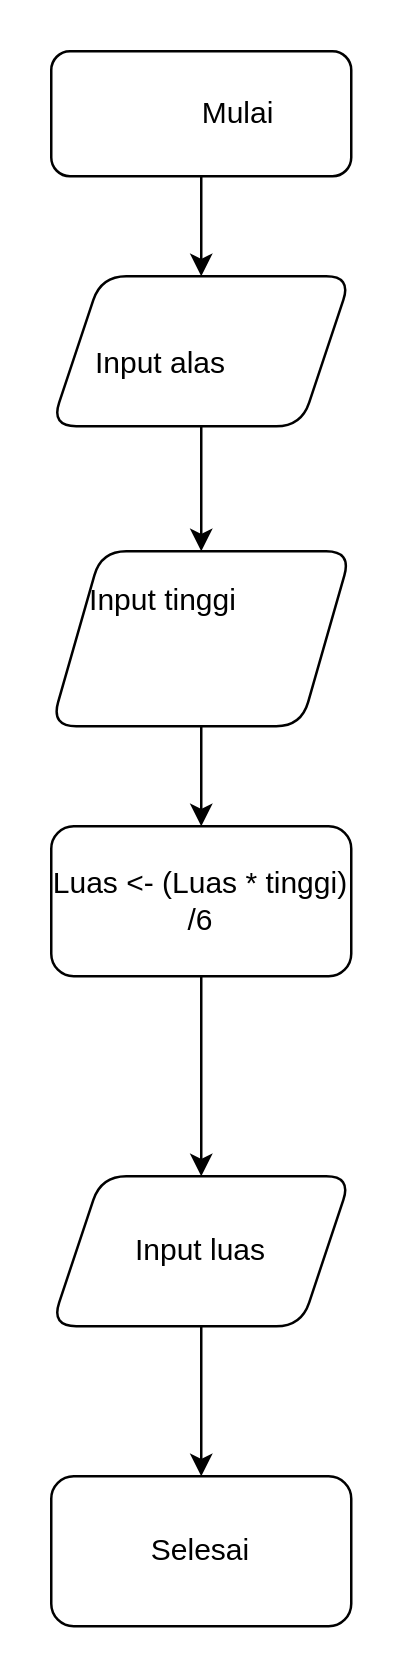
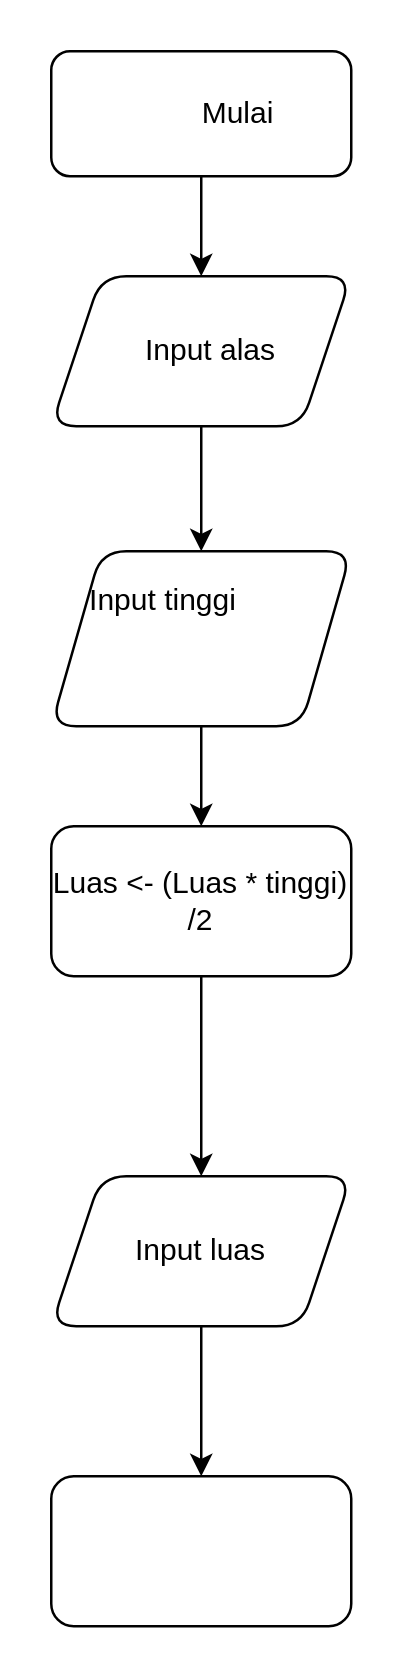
(161, 364) -> (211, 351)
(201, 901) -> (201, 901)
(201, 1551) -> none
